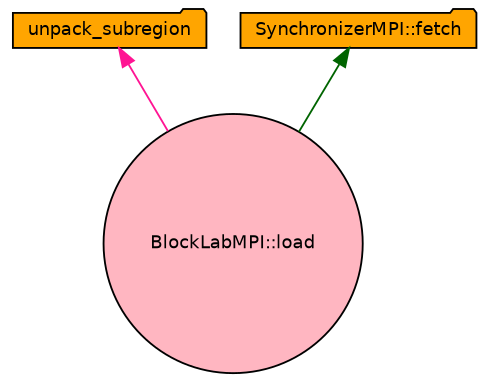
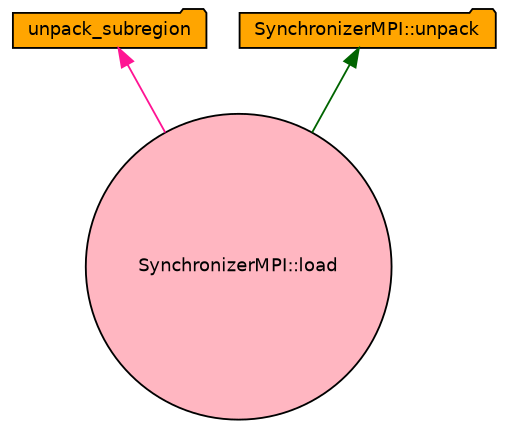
(358, 30) -> (368, 30)
(233, 244) -> (239, 267)
